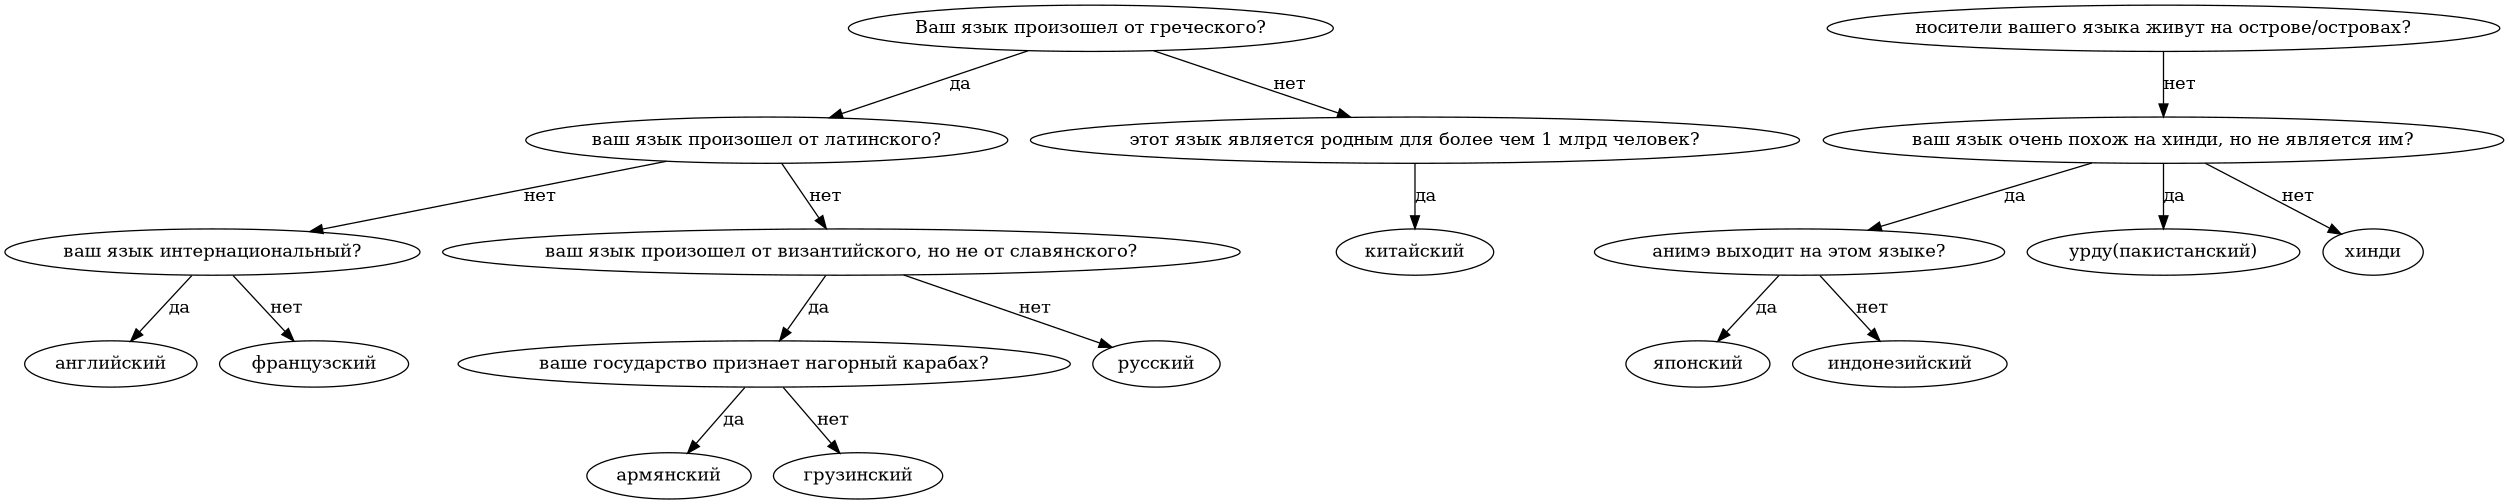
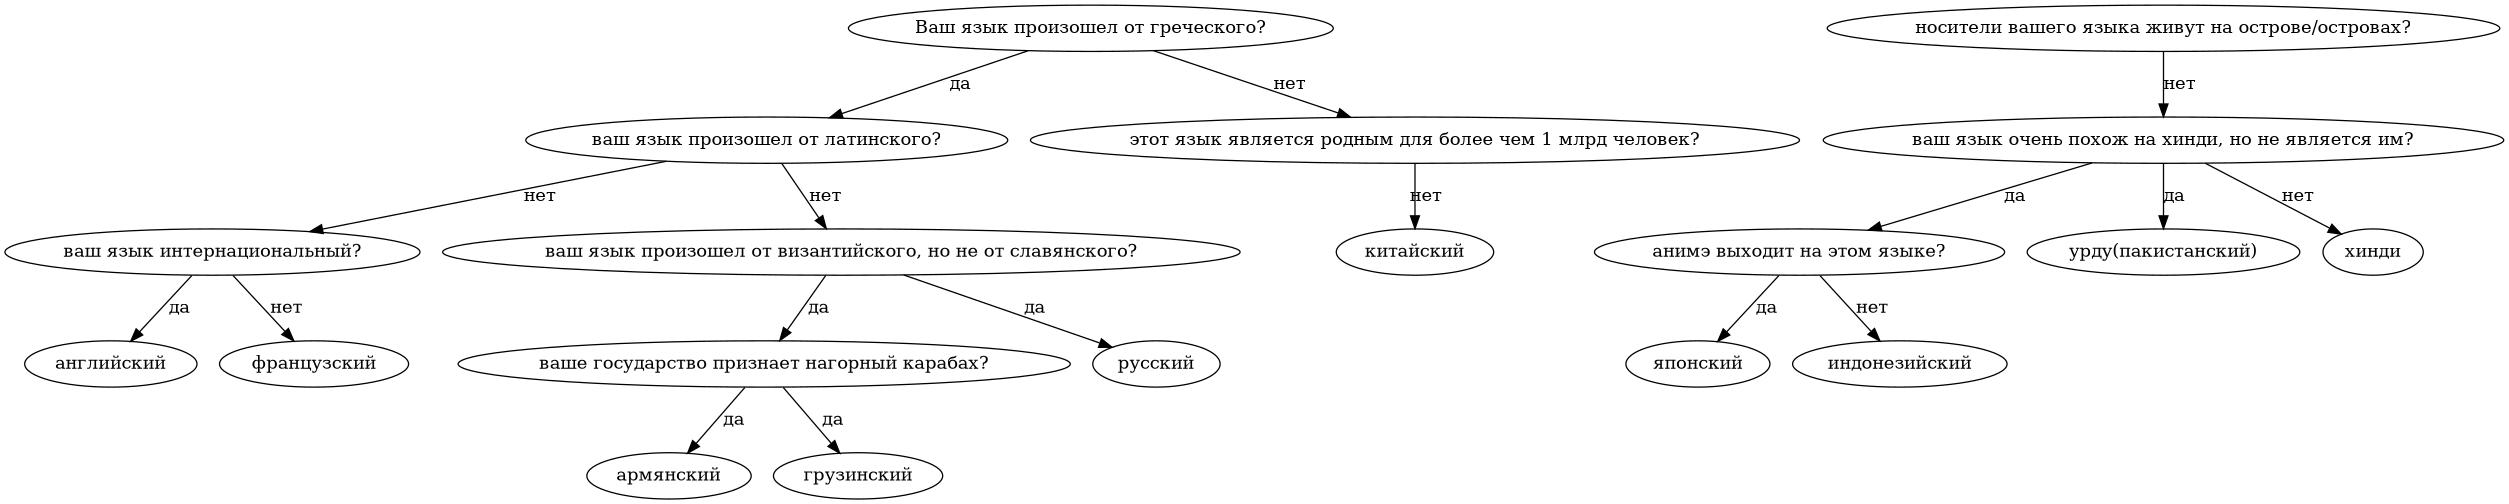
(1426, 196) -> (1426, 196)
(1035, 308) -> (1035, 308)
(833, 420) -> (833, 420)
